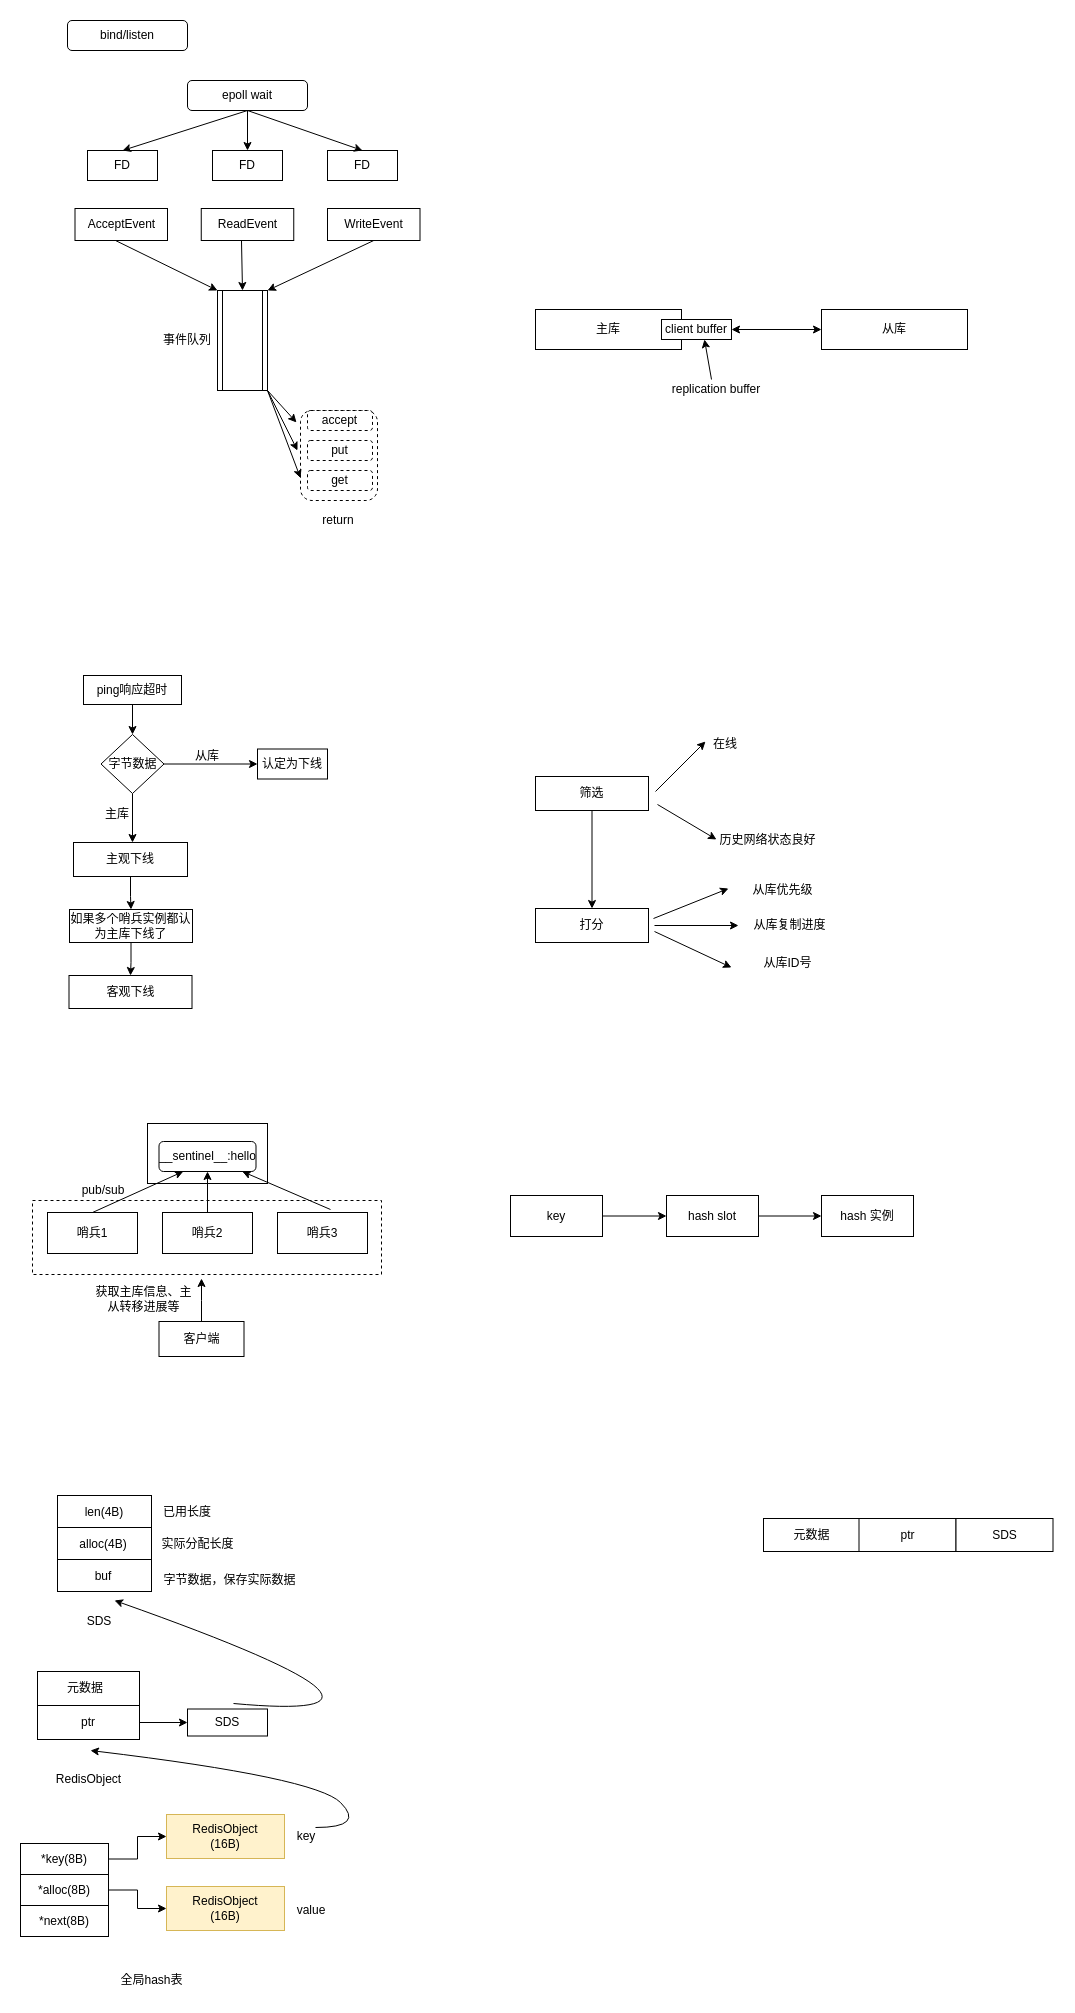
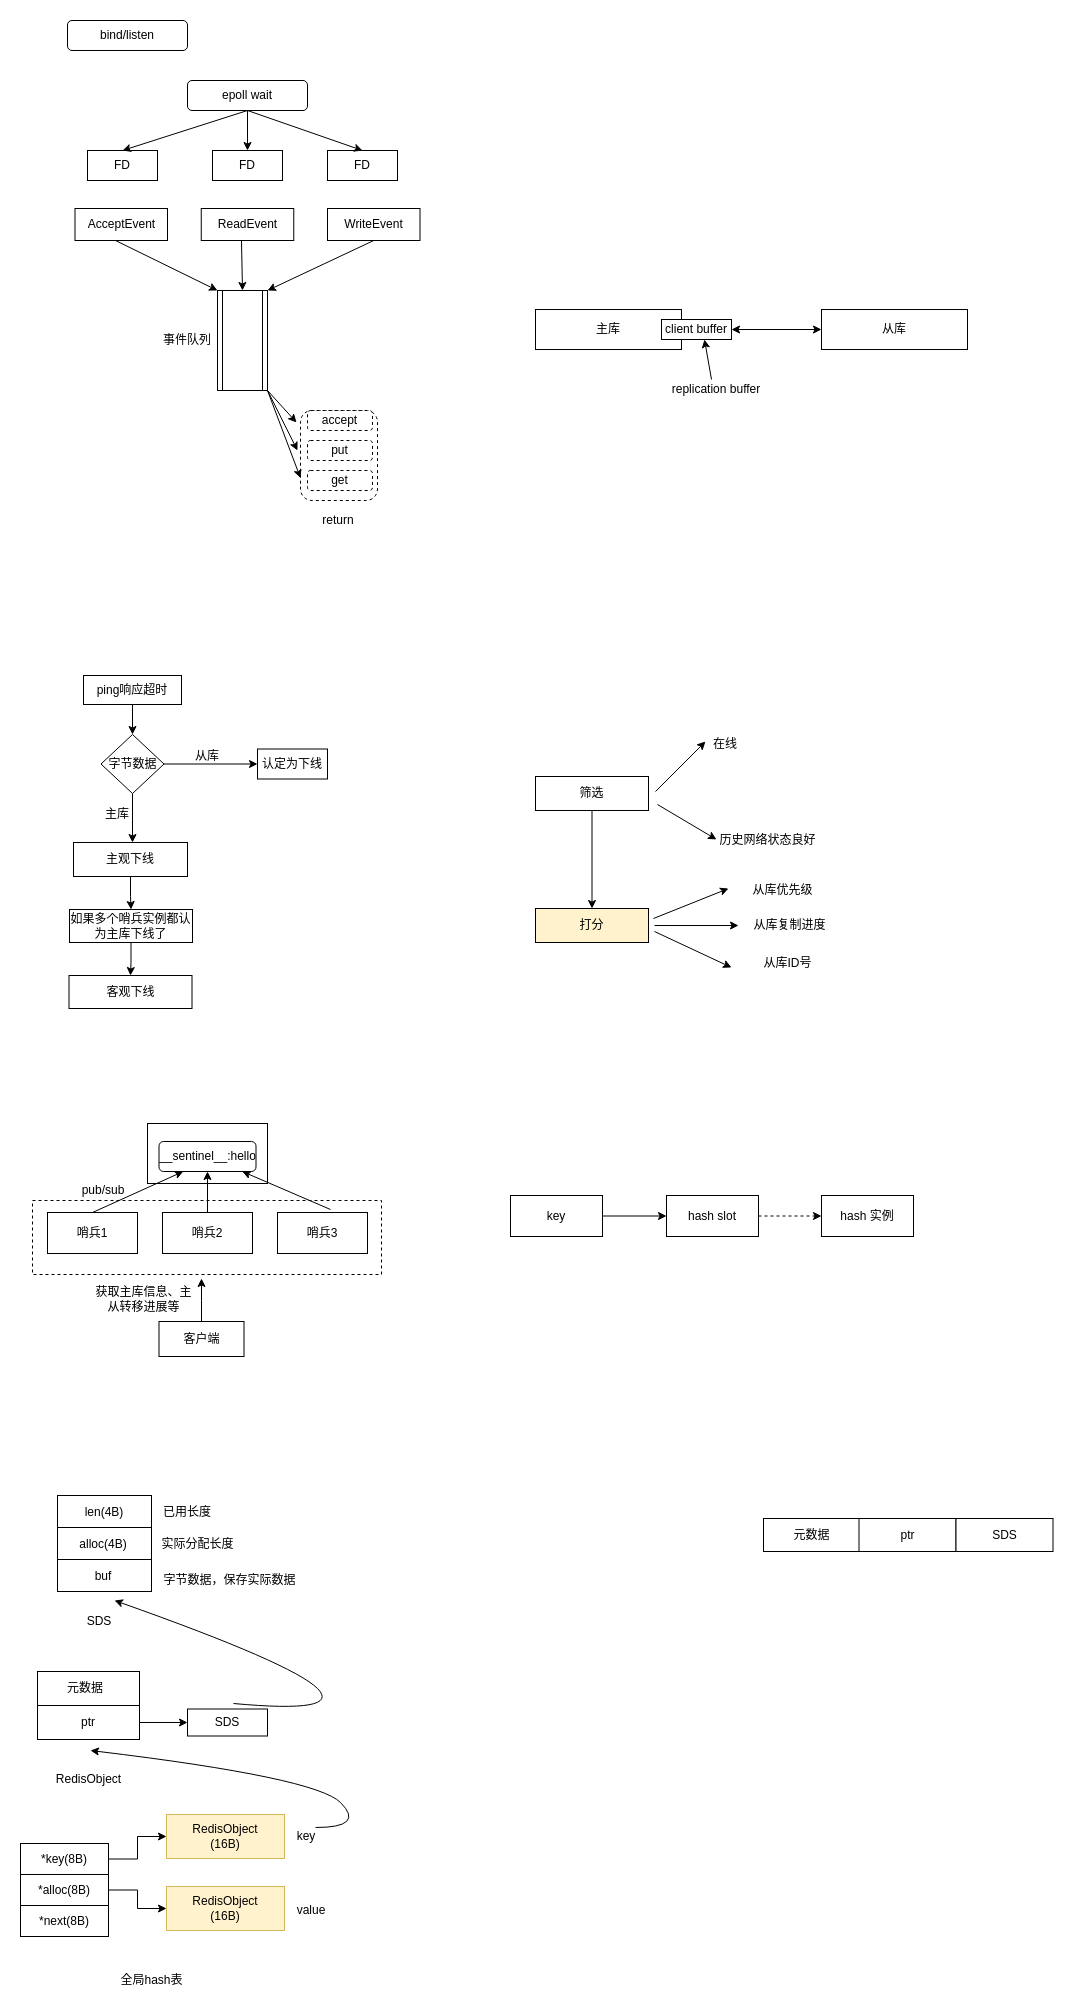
(592, 926) -> (592, 926)
(786, 1216) -> (786, 1216)
